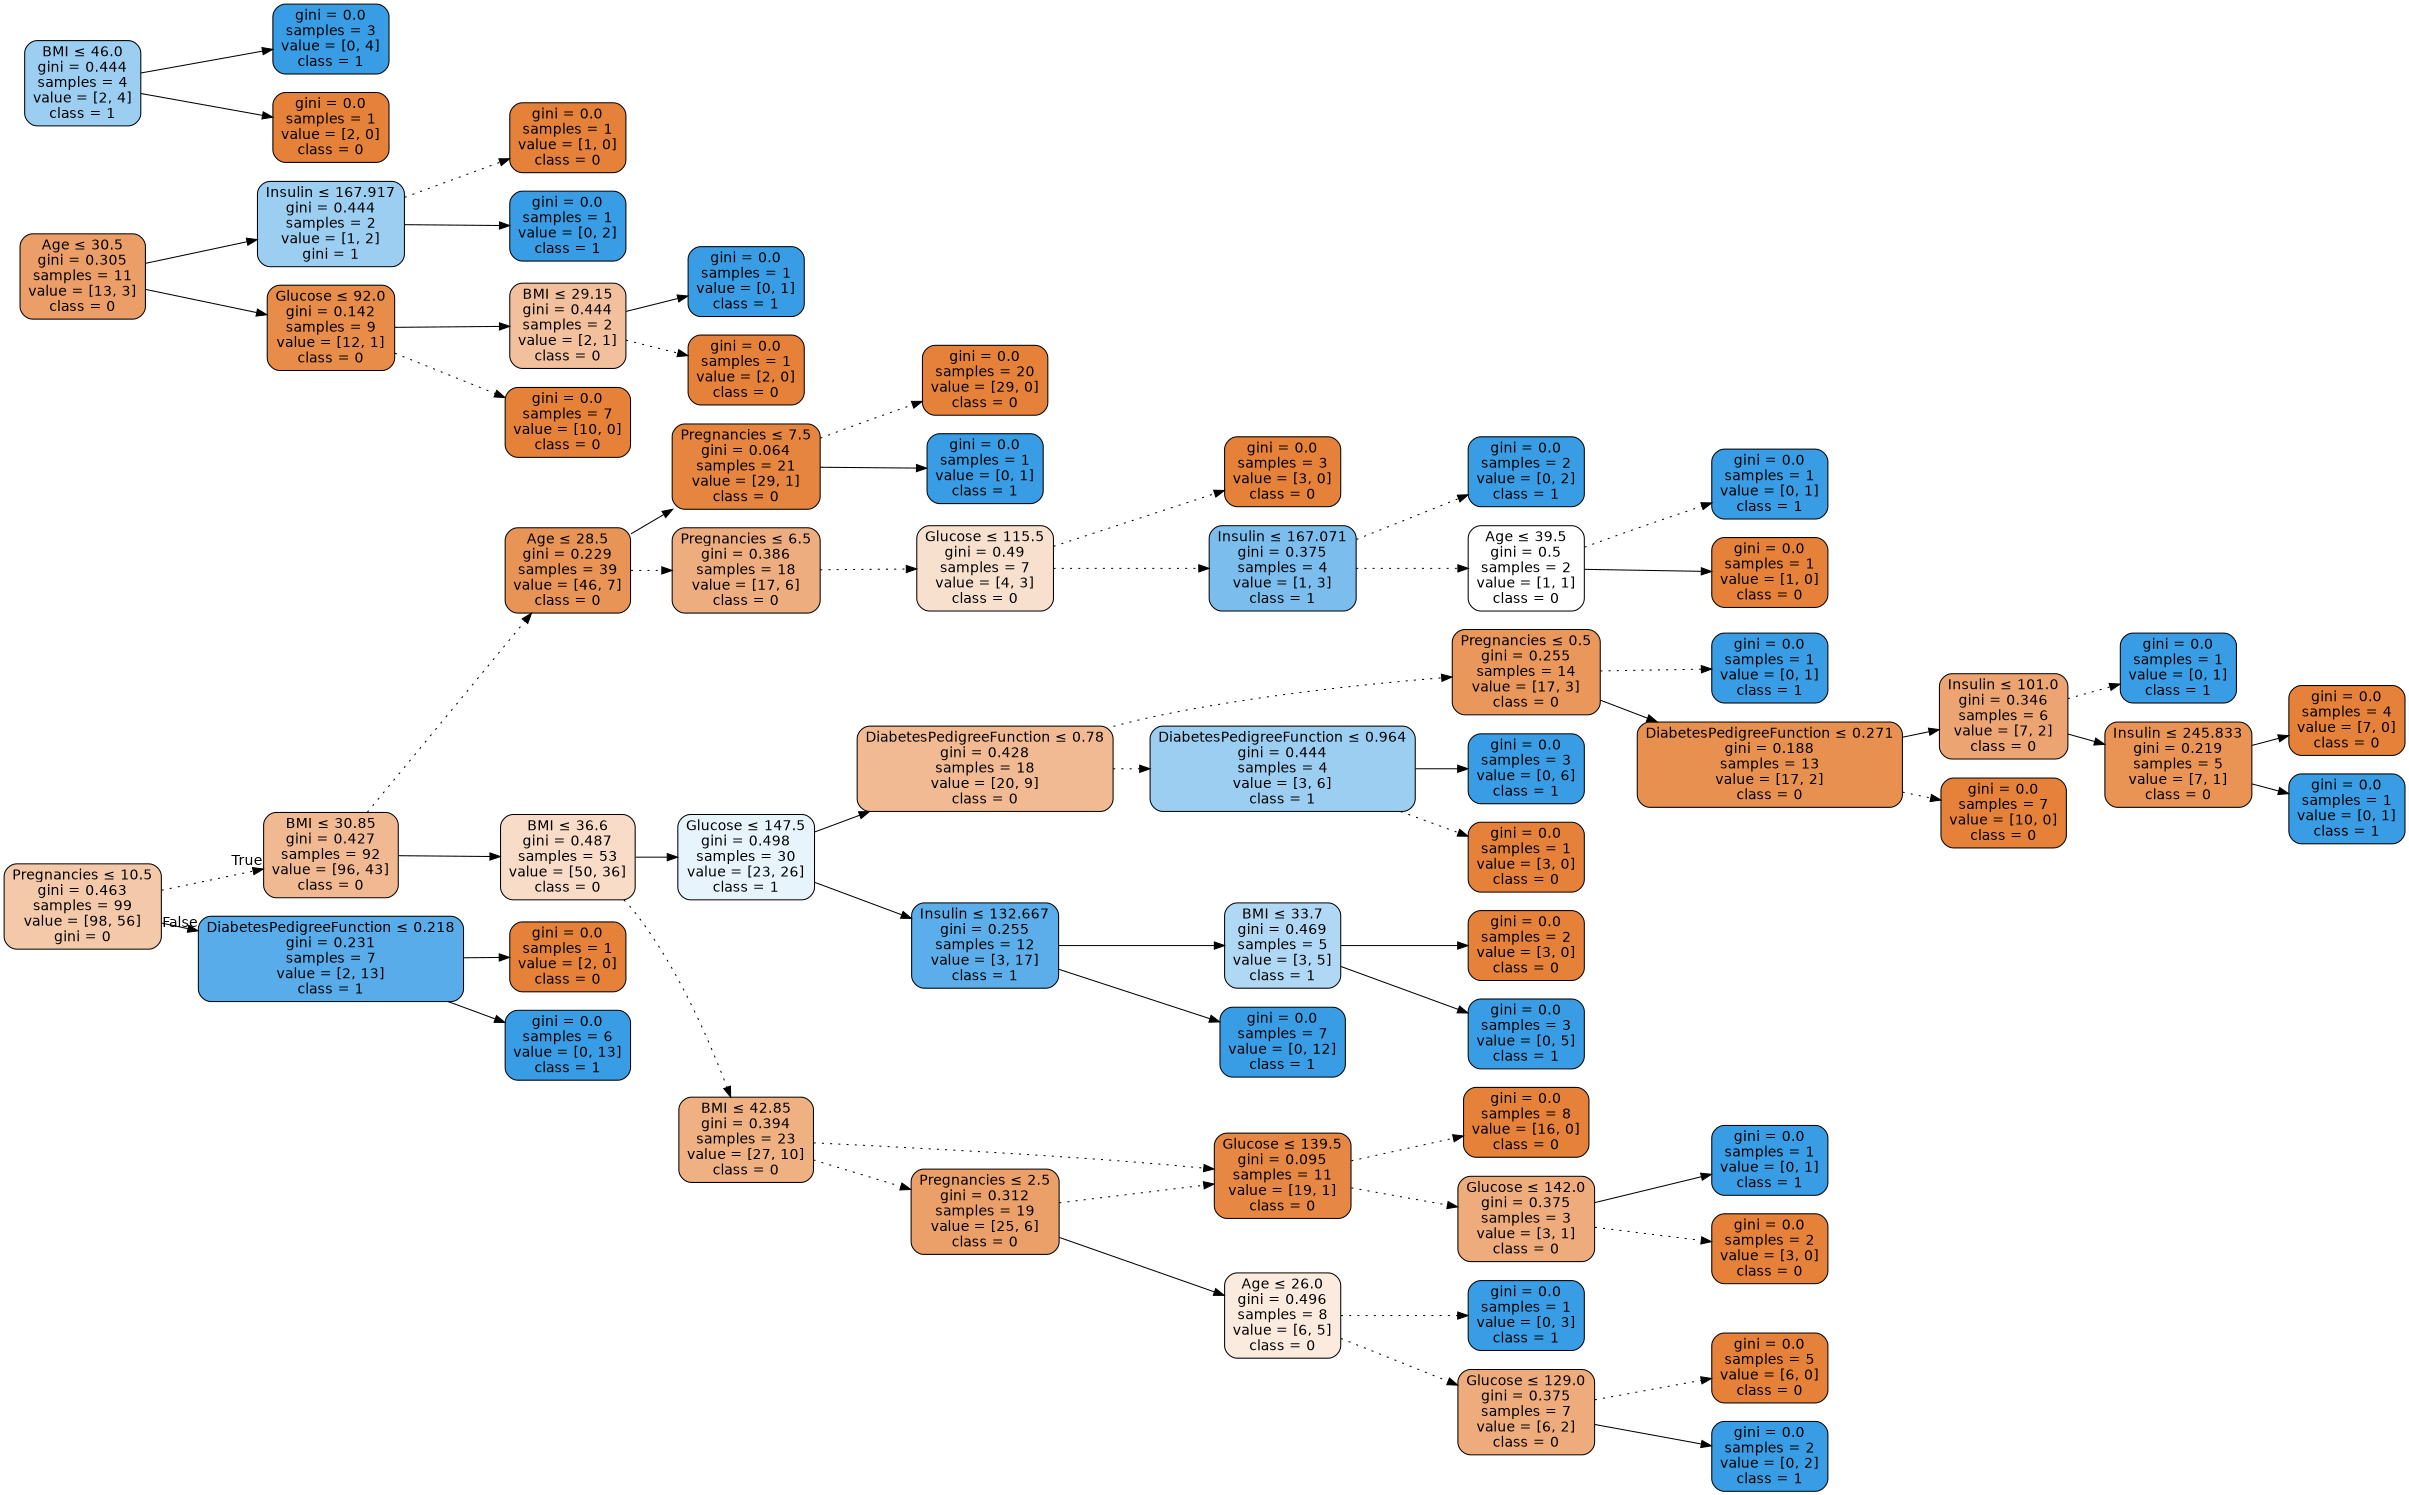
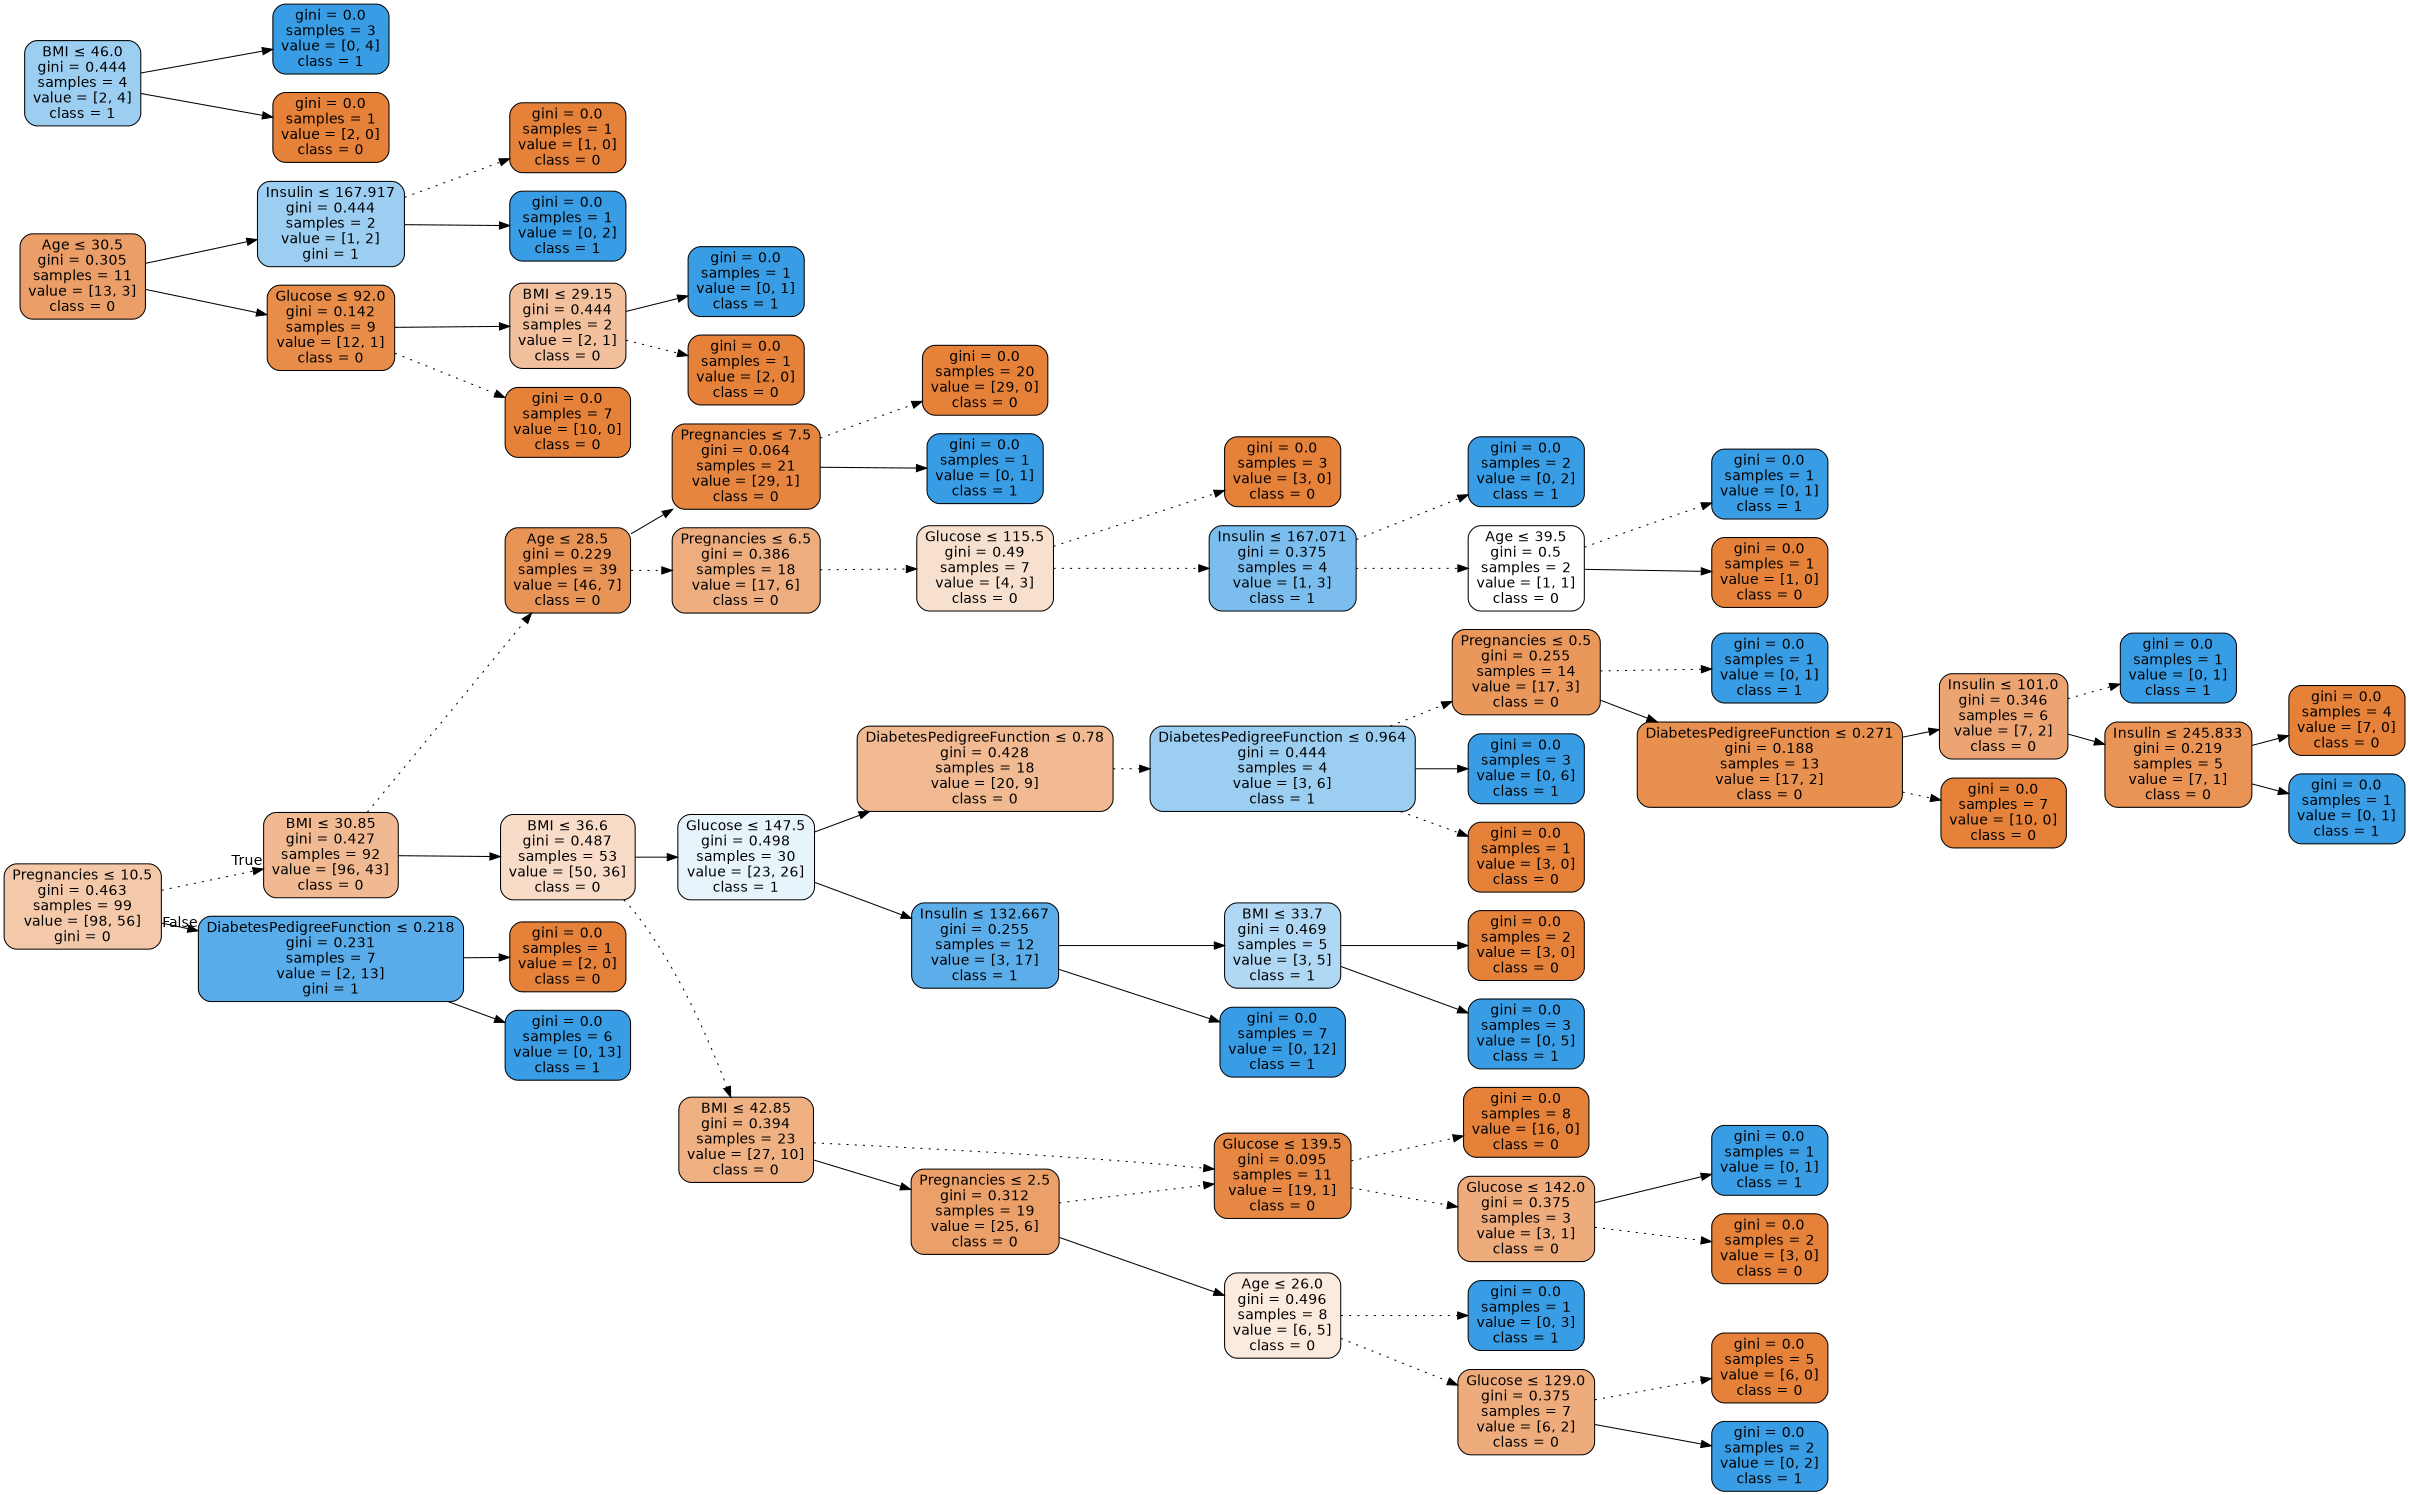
(1276, 696) -> (1416, 716)
(331, 989) -> (331, 989)
(857, 1173) -> (857, 1173)
